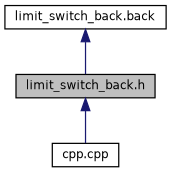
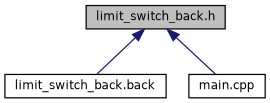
(86, 58) -> (116, 56)
(86, 155) -> (227, 86)
